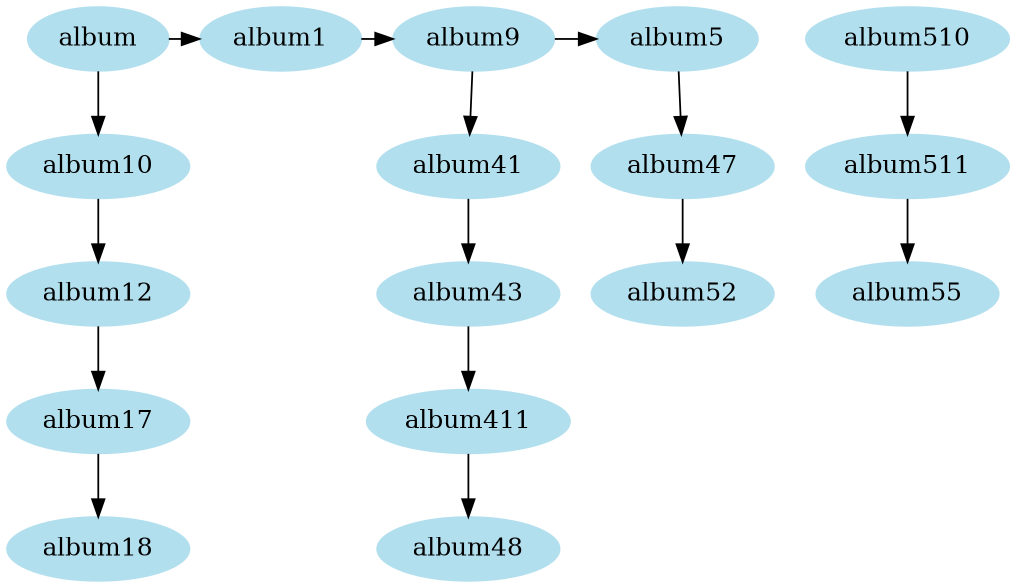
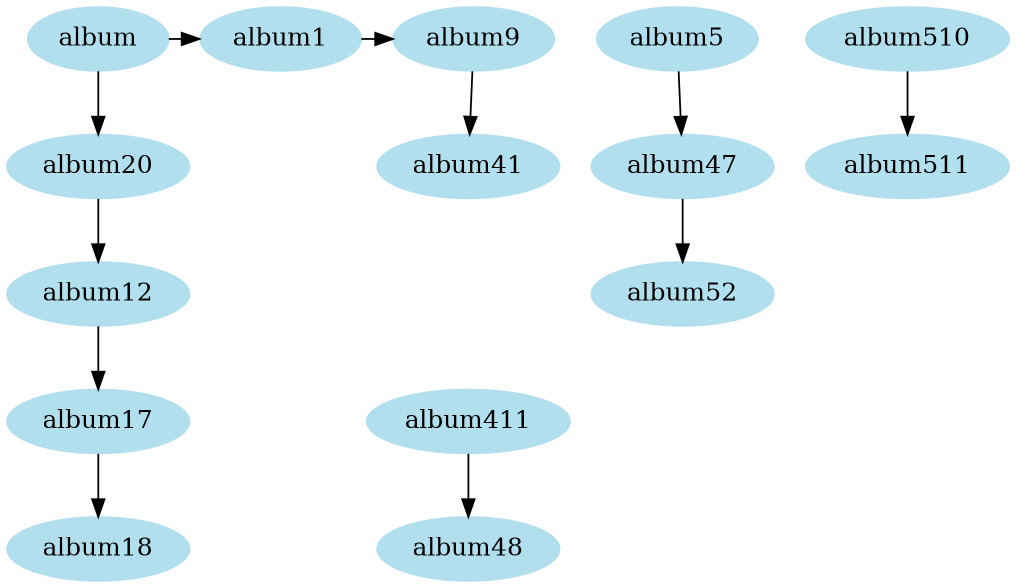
(567, 39) -> none
(98, 166) -> (98, 166)
(468, 294) -> none
(908, 294) -> none
